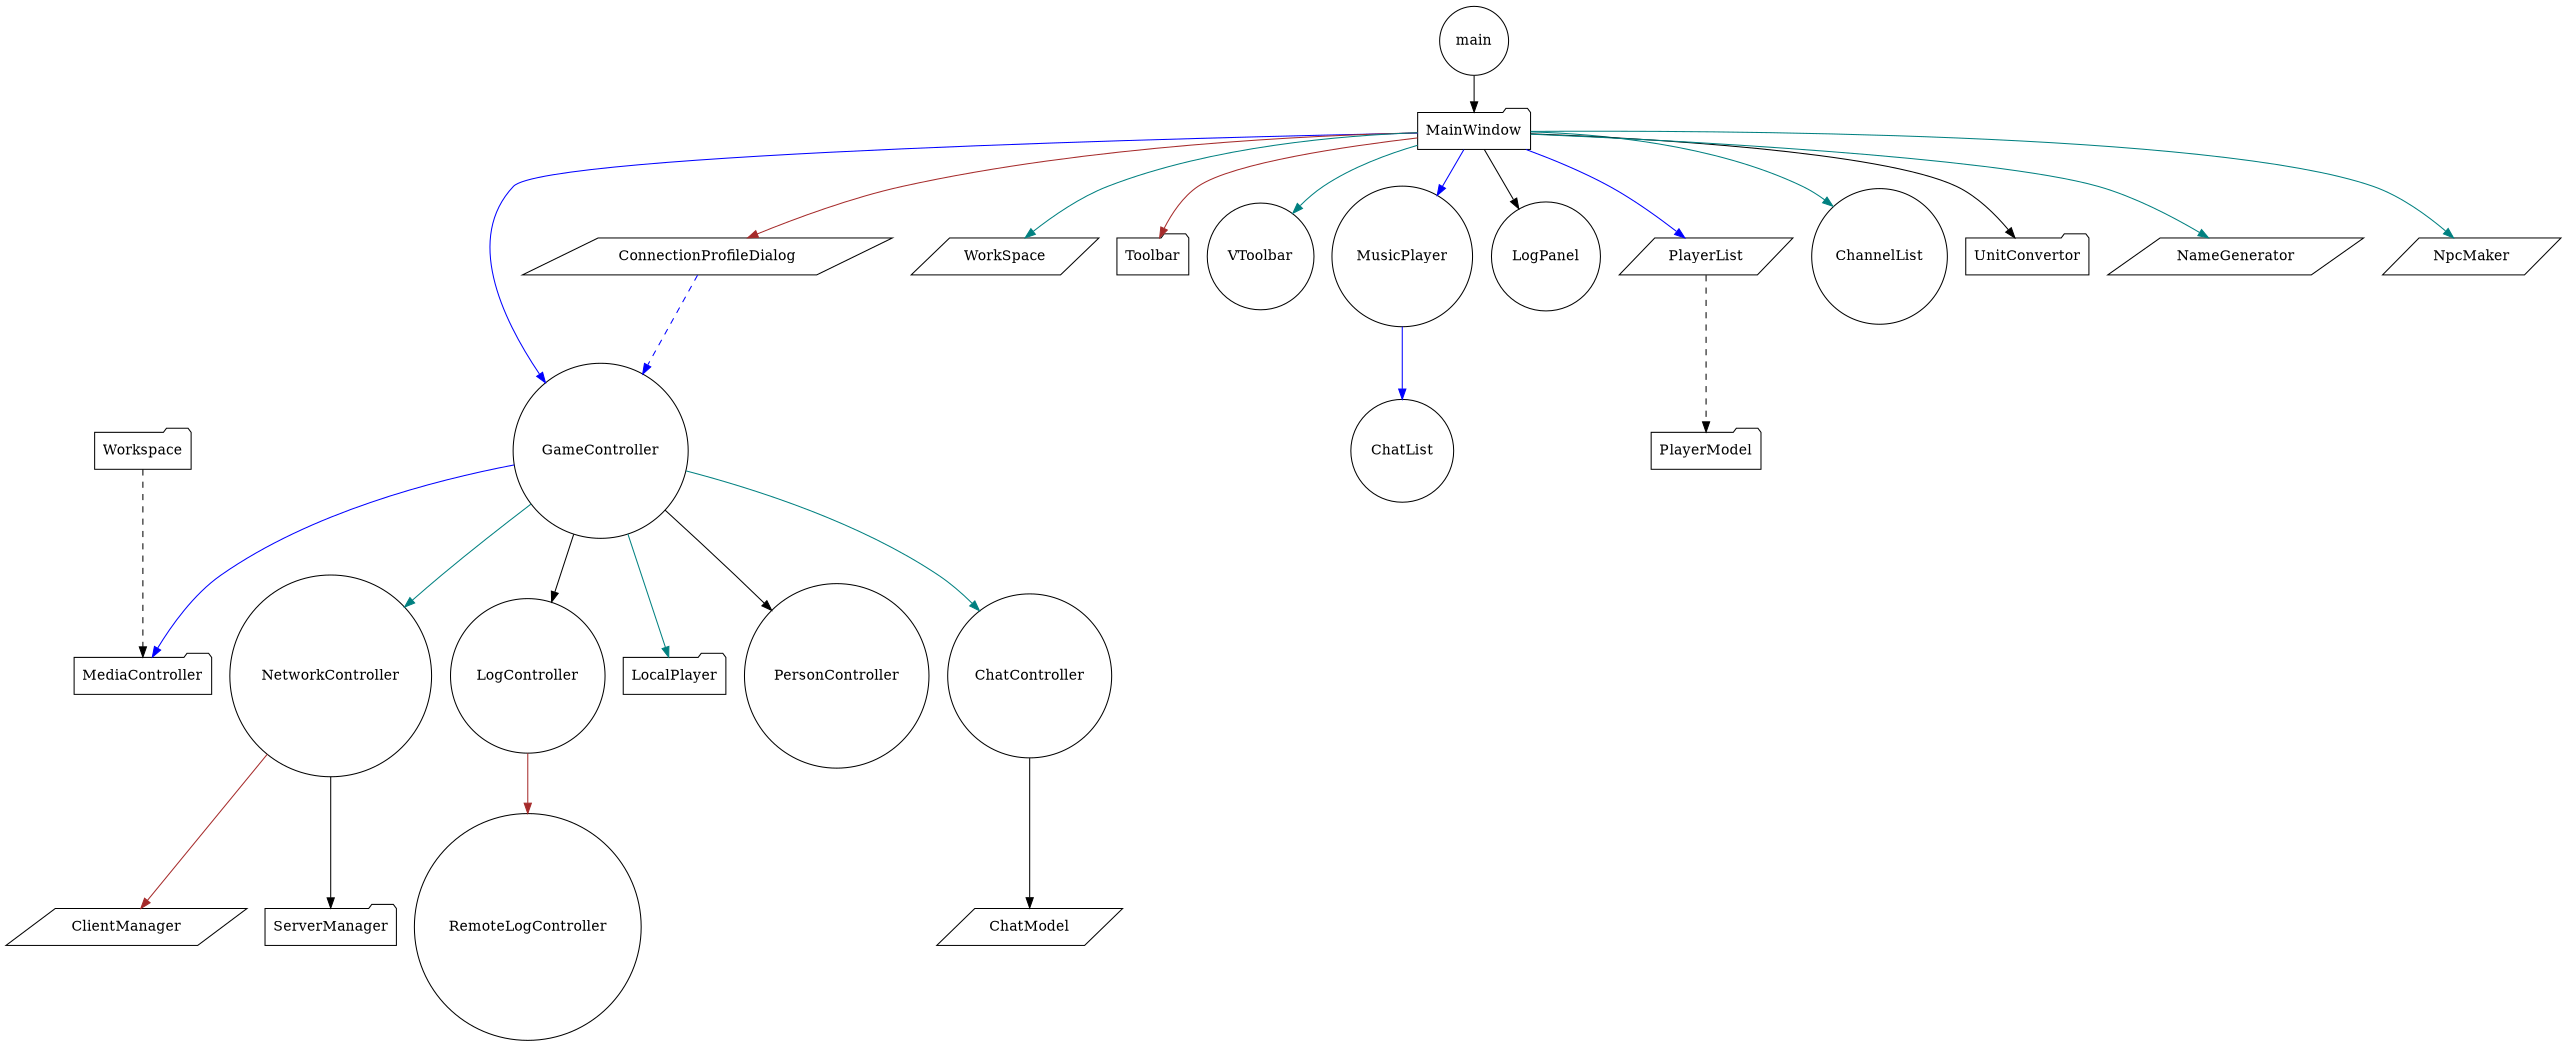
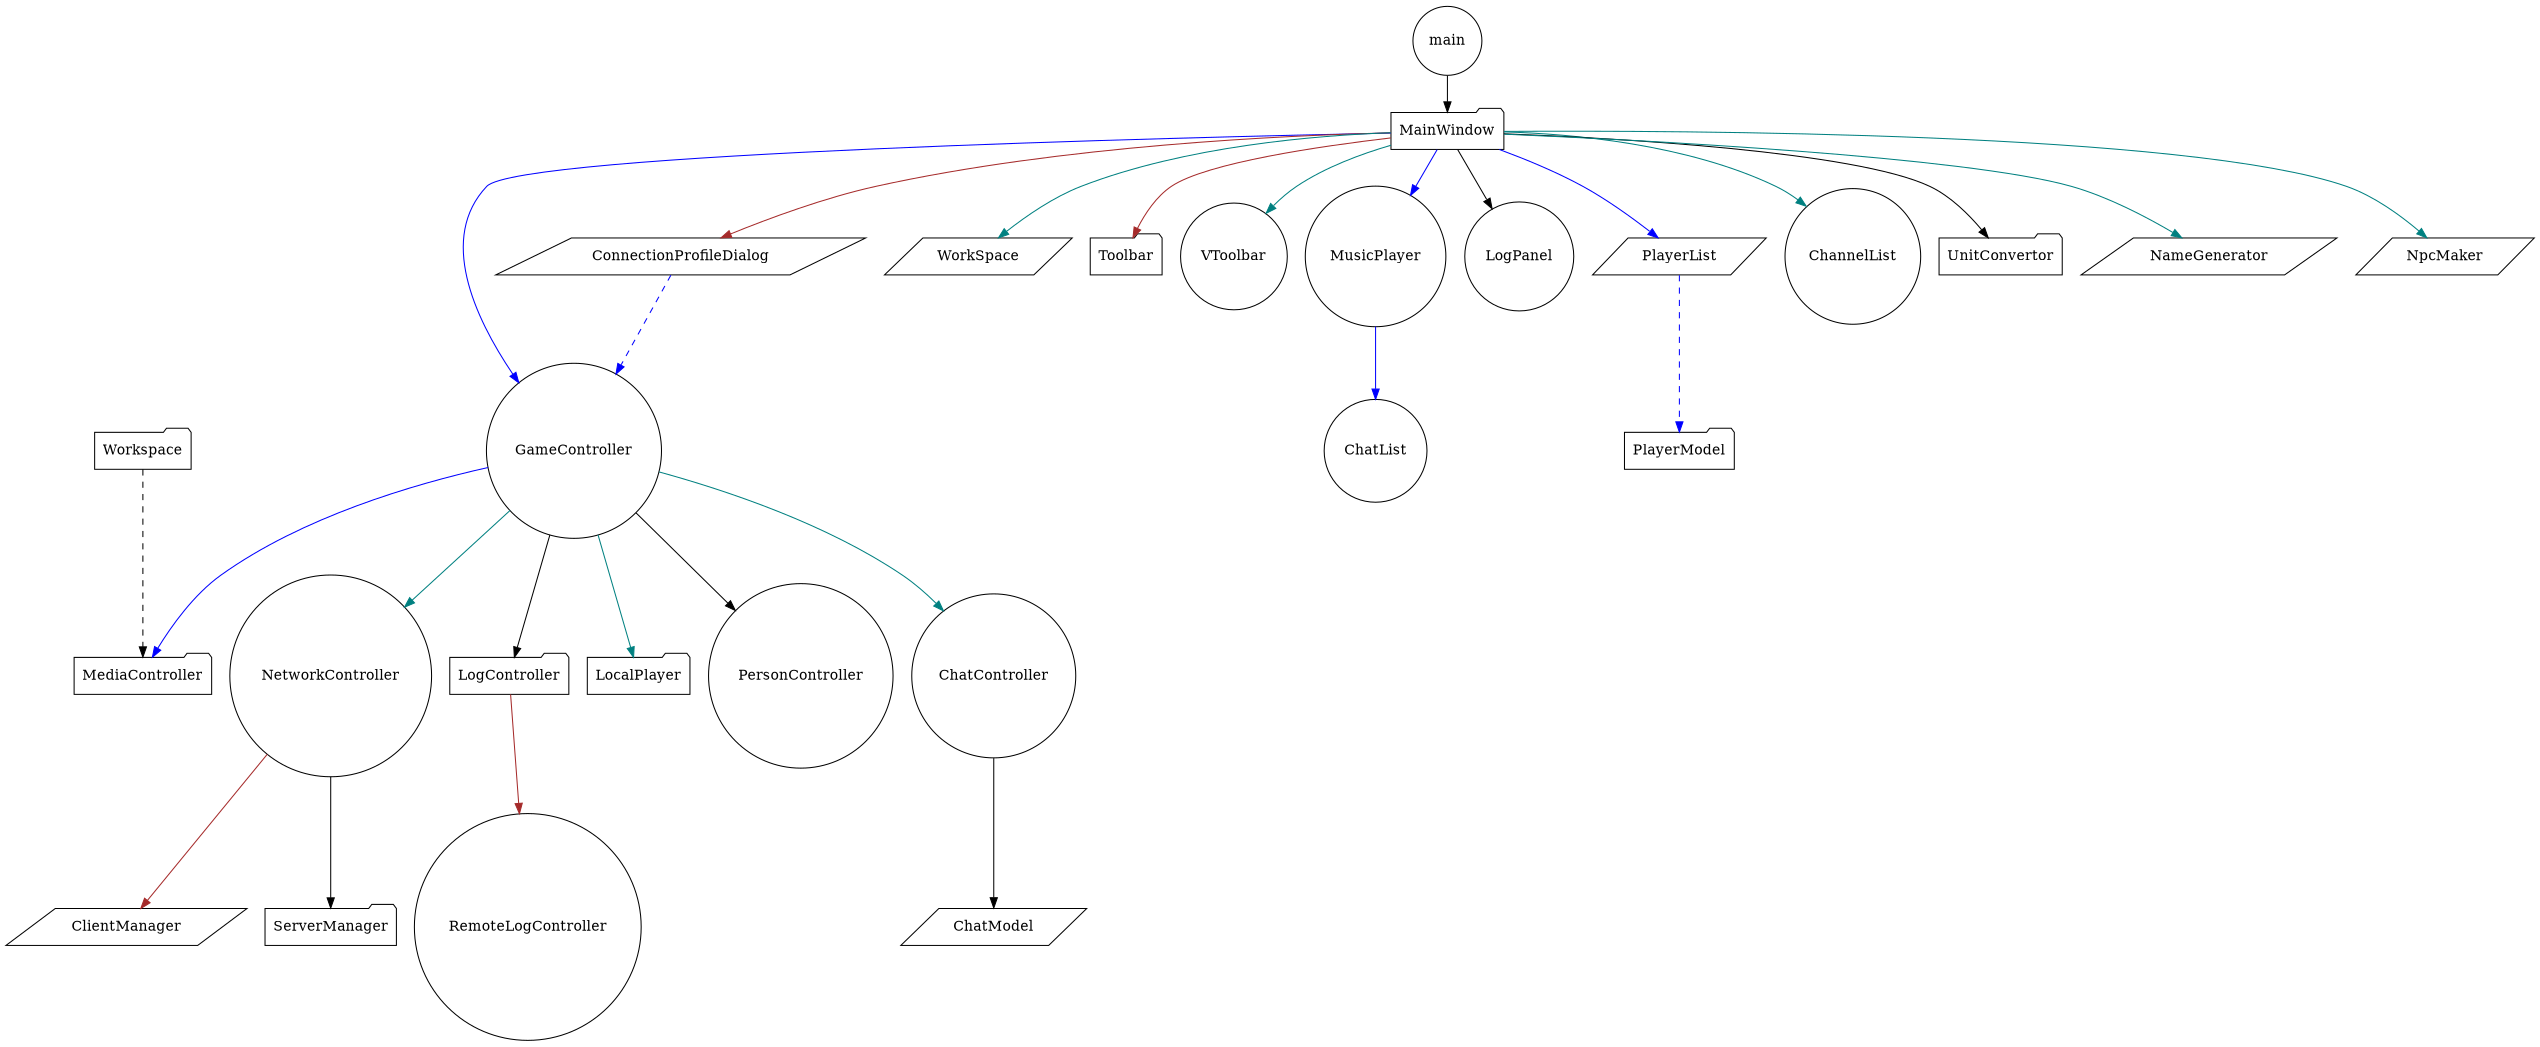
(1706, 348) -> (1679, 348)
(528, 676) -> (509, 676)
